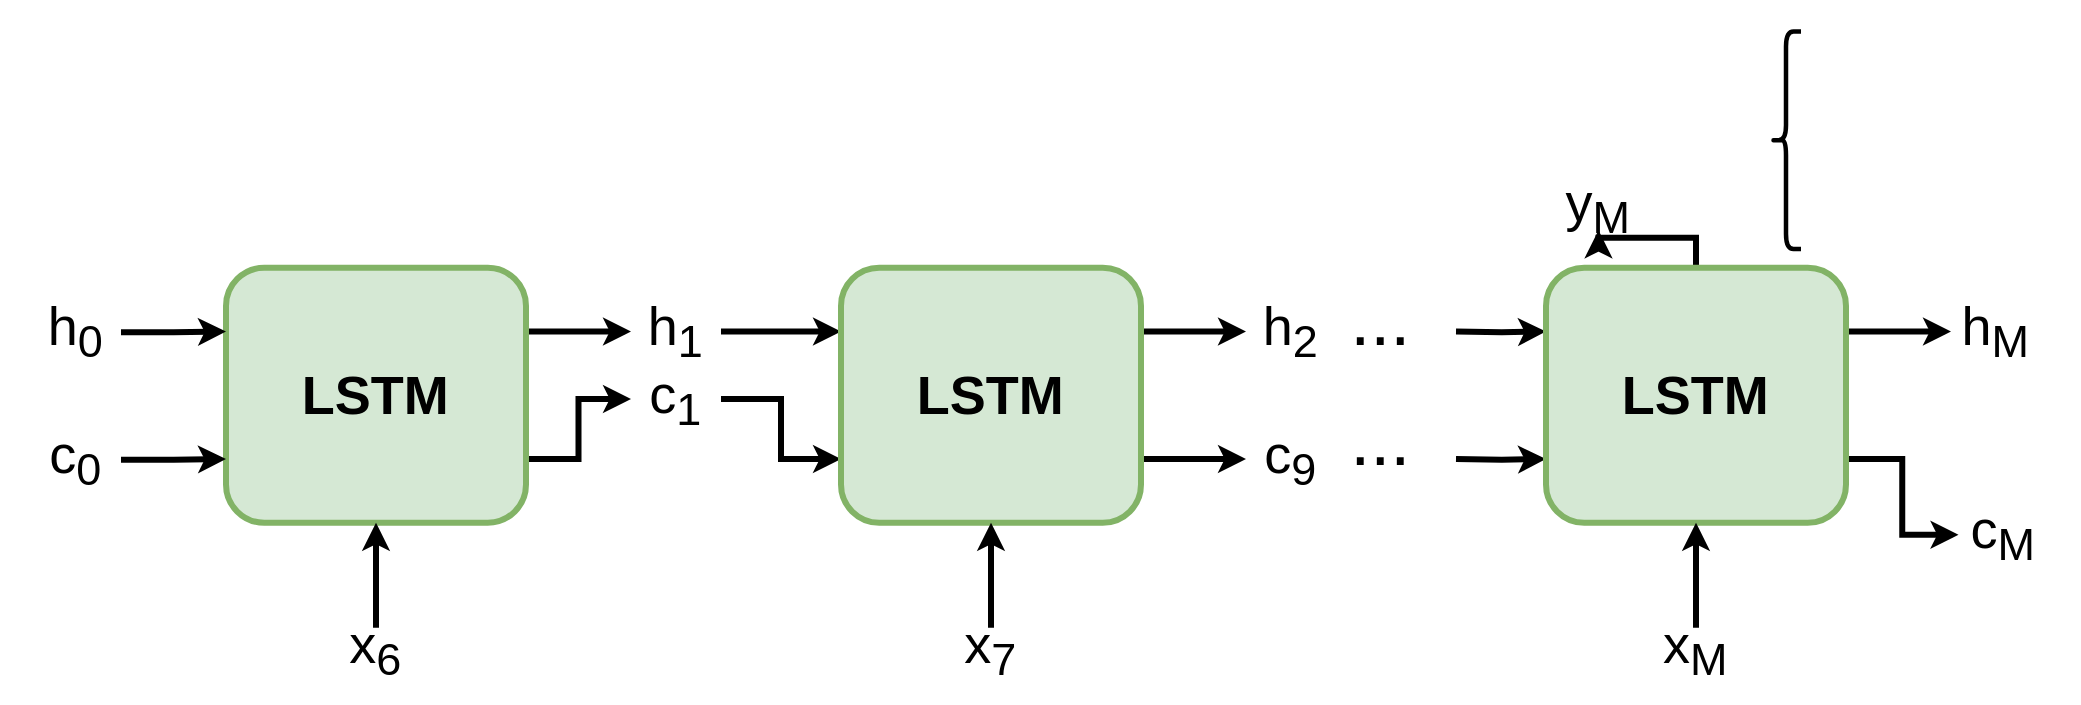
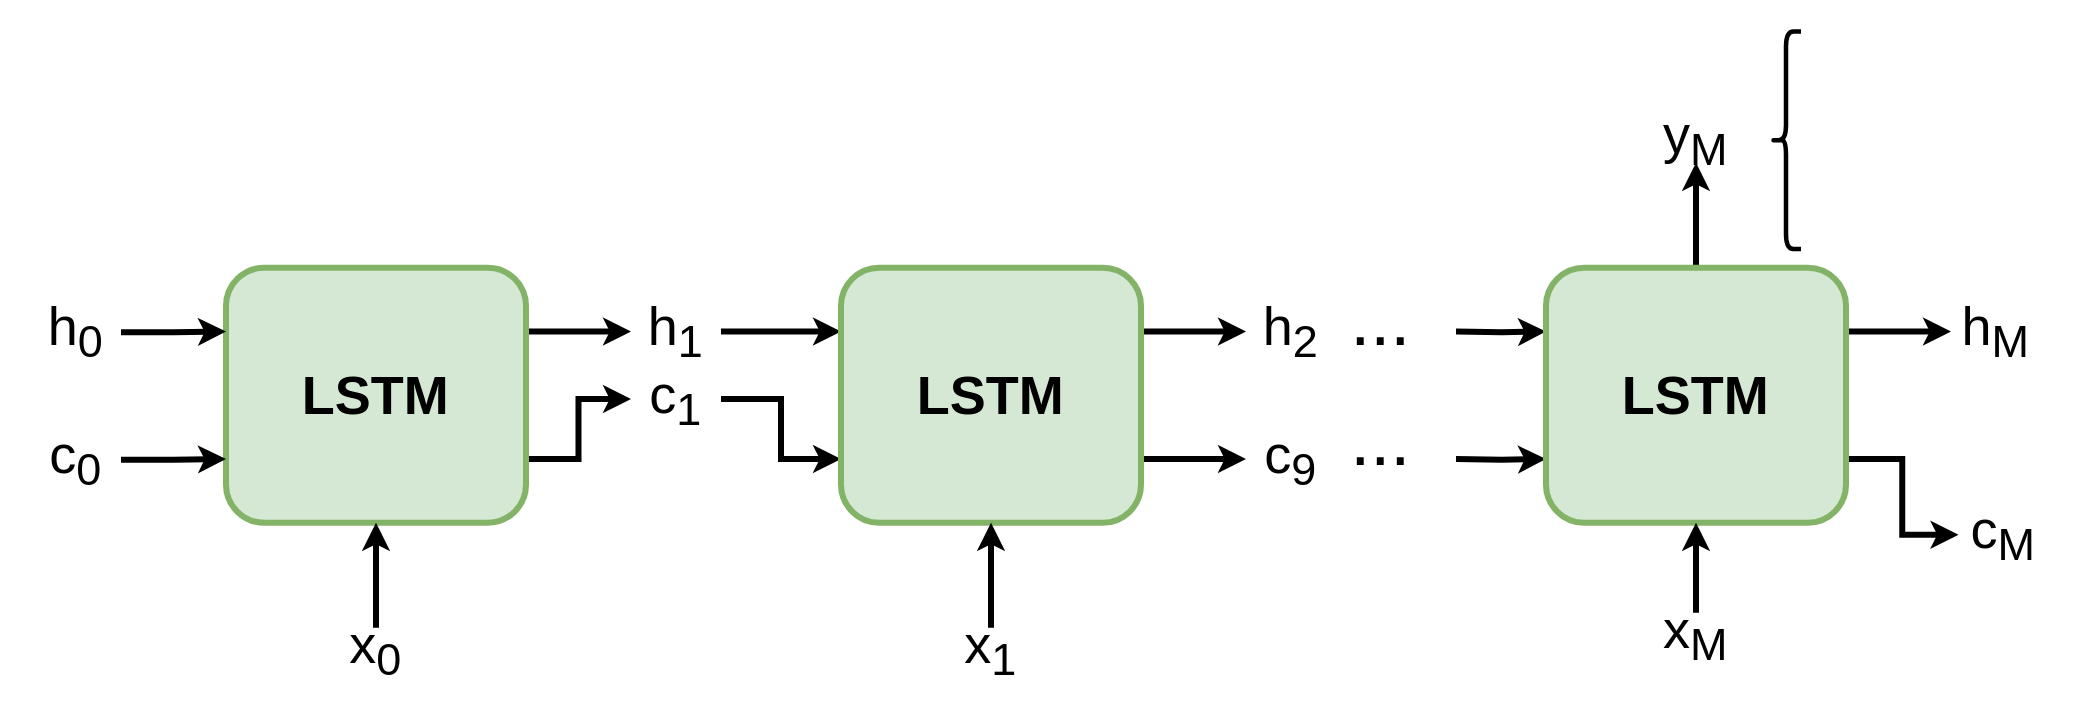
(1598, 208) -> (1696, 140)
(376, 650) -> (376, 650)
(991, 650) -> (991, 650)
(1696, 650) -> (1696, 635)
